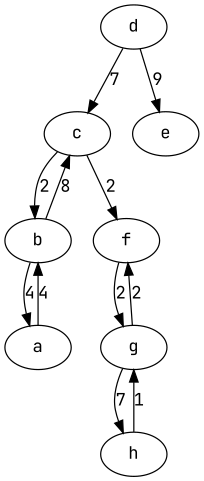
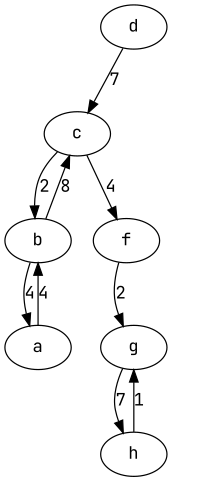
(166, 134) -> none
(111, 187) -> (111, 187)
(131, 300) -> none
